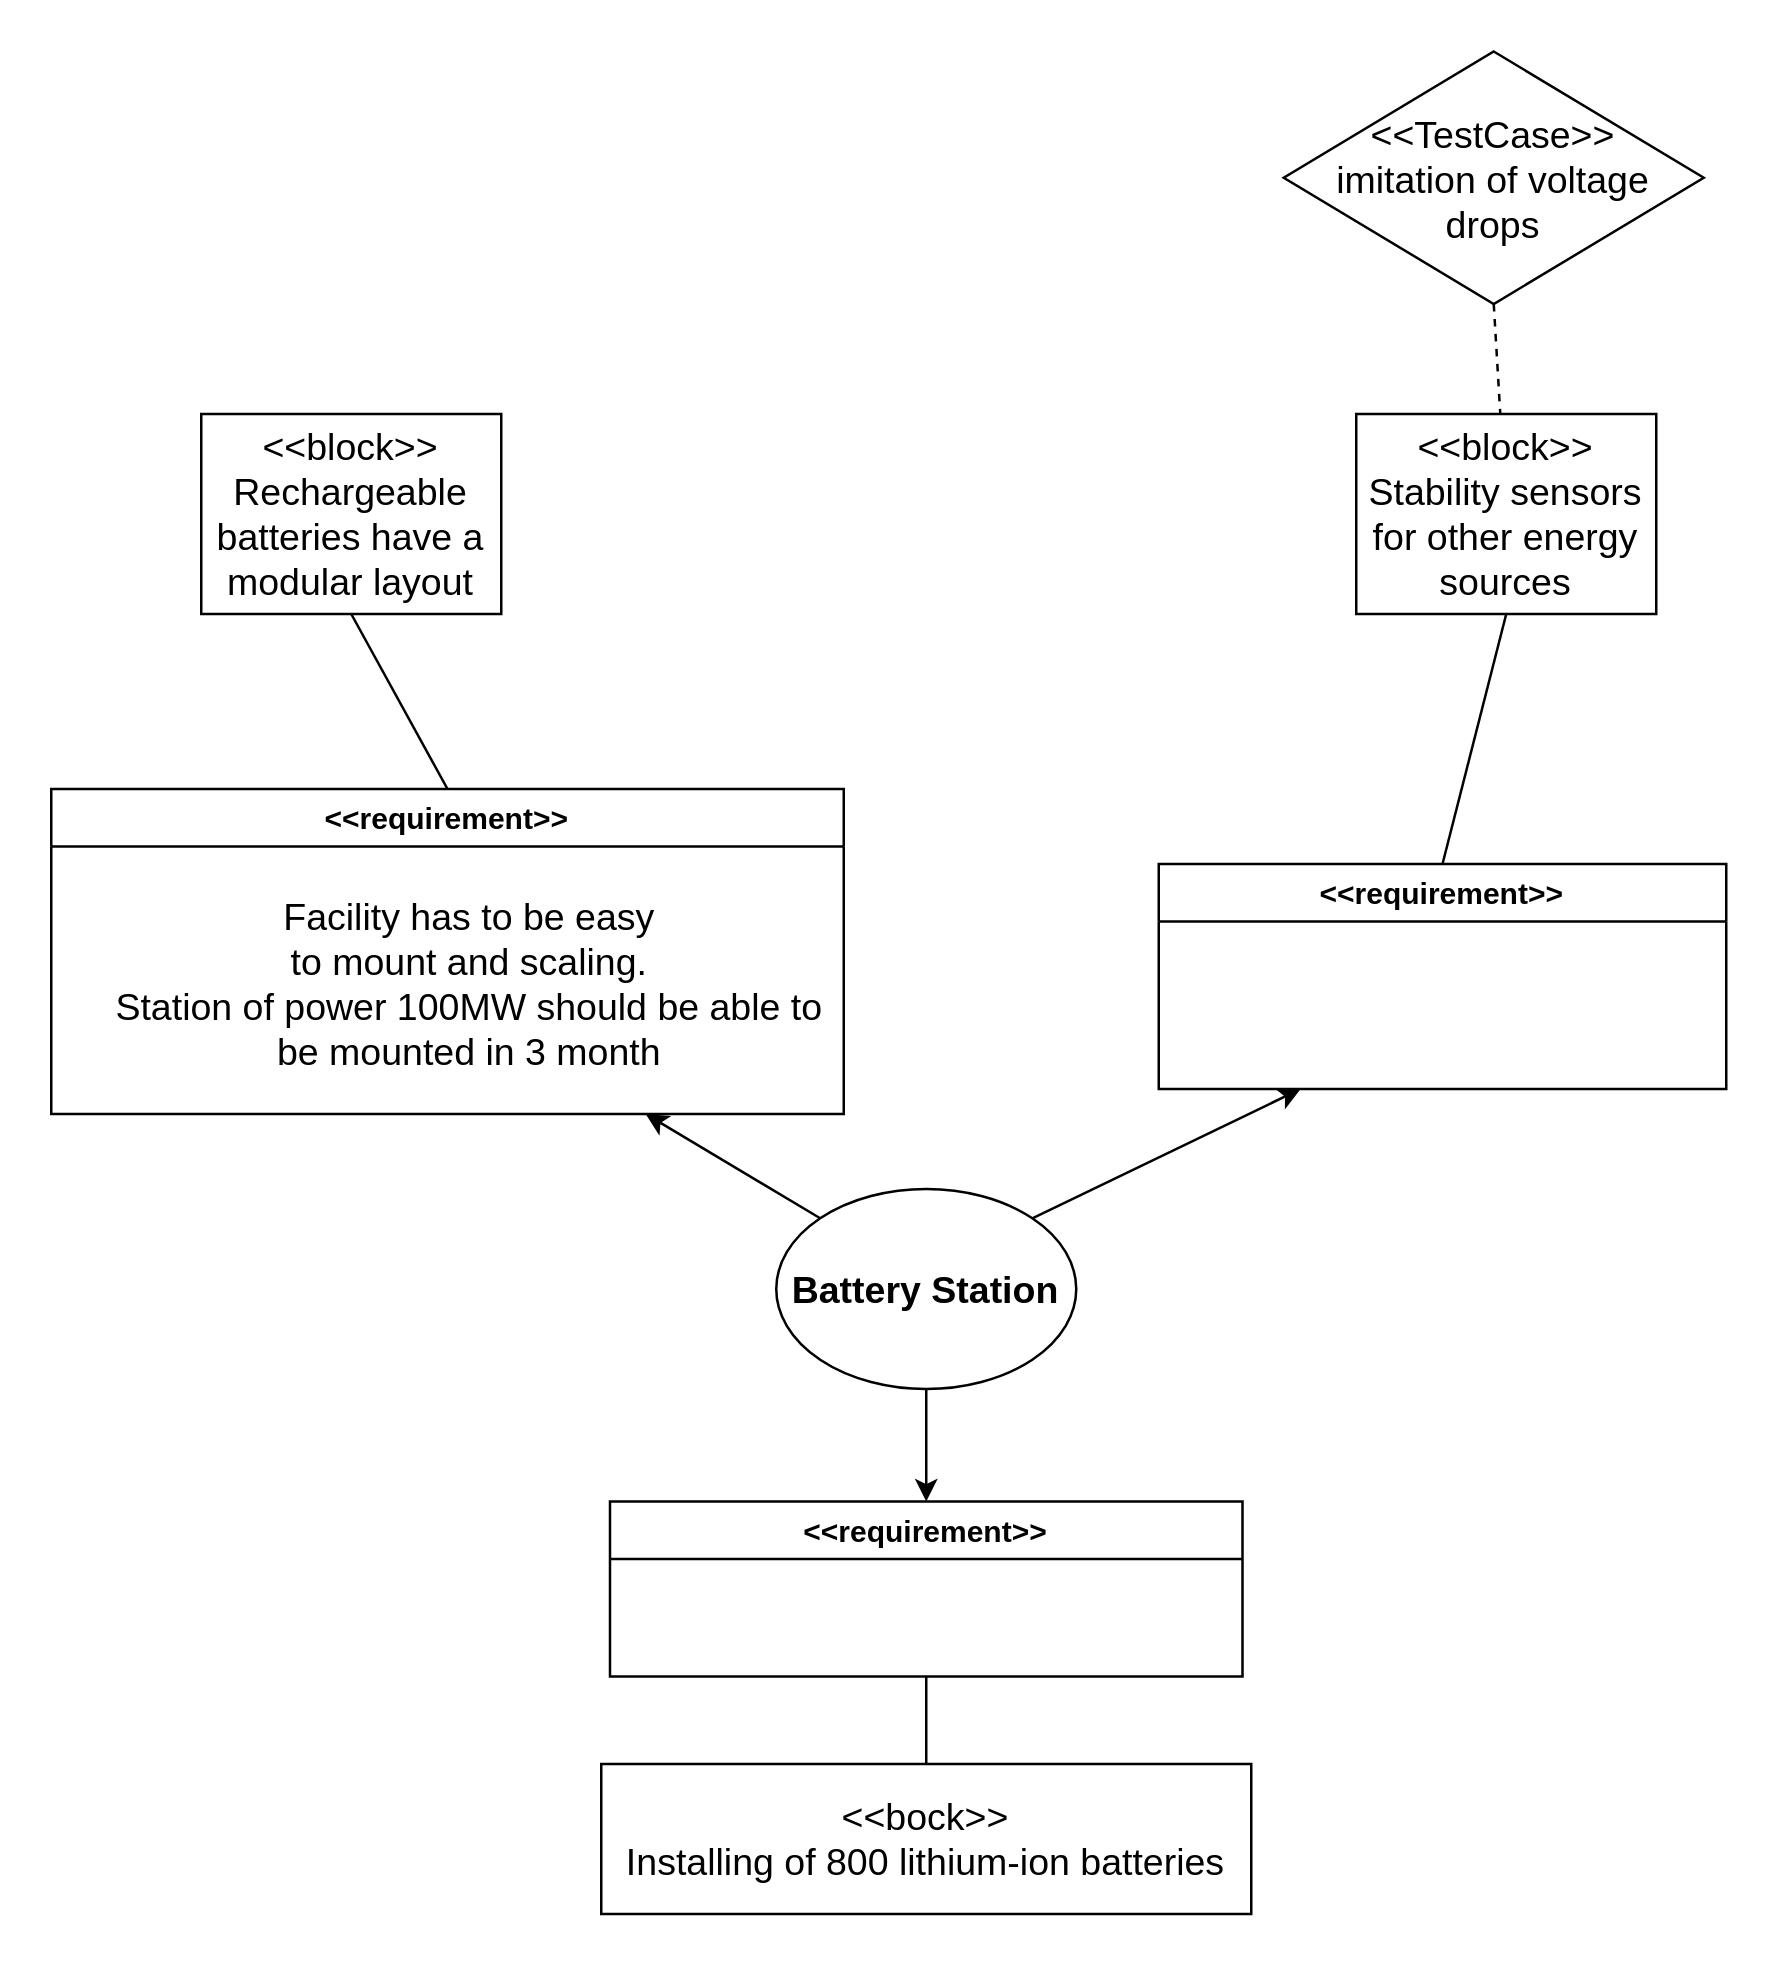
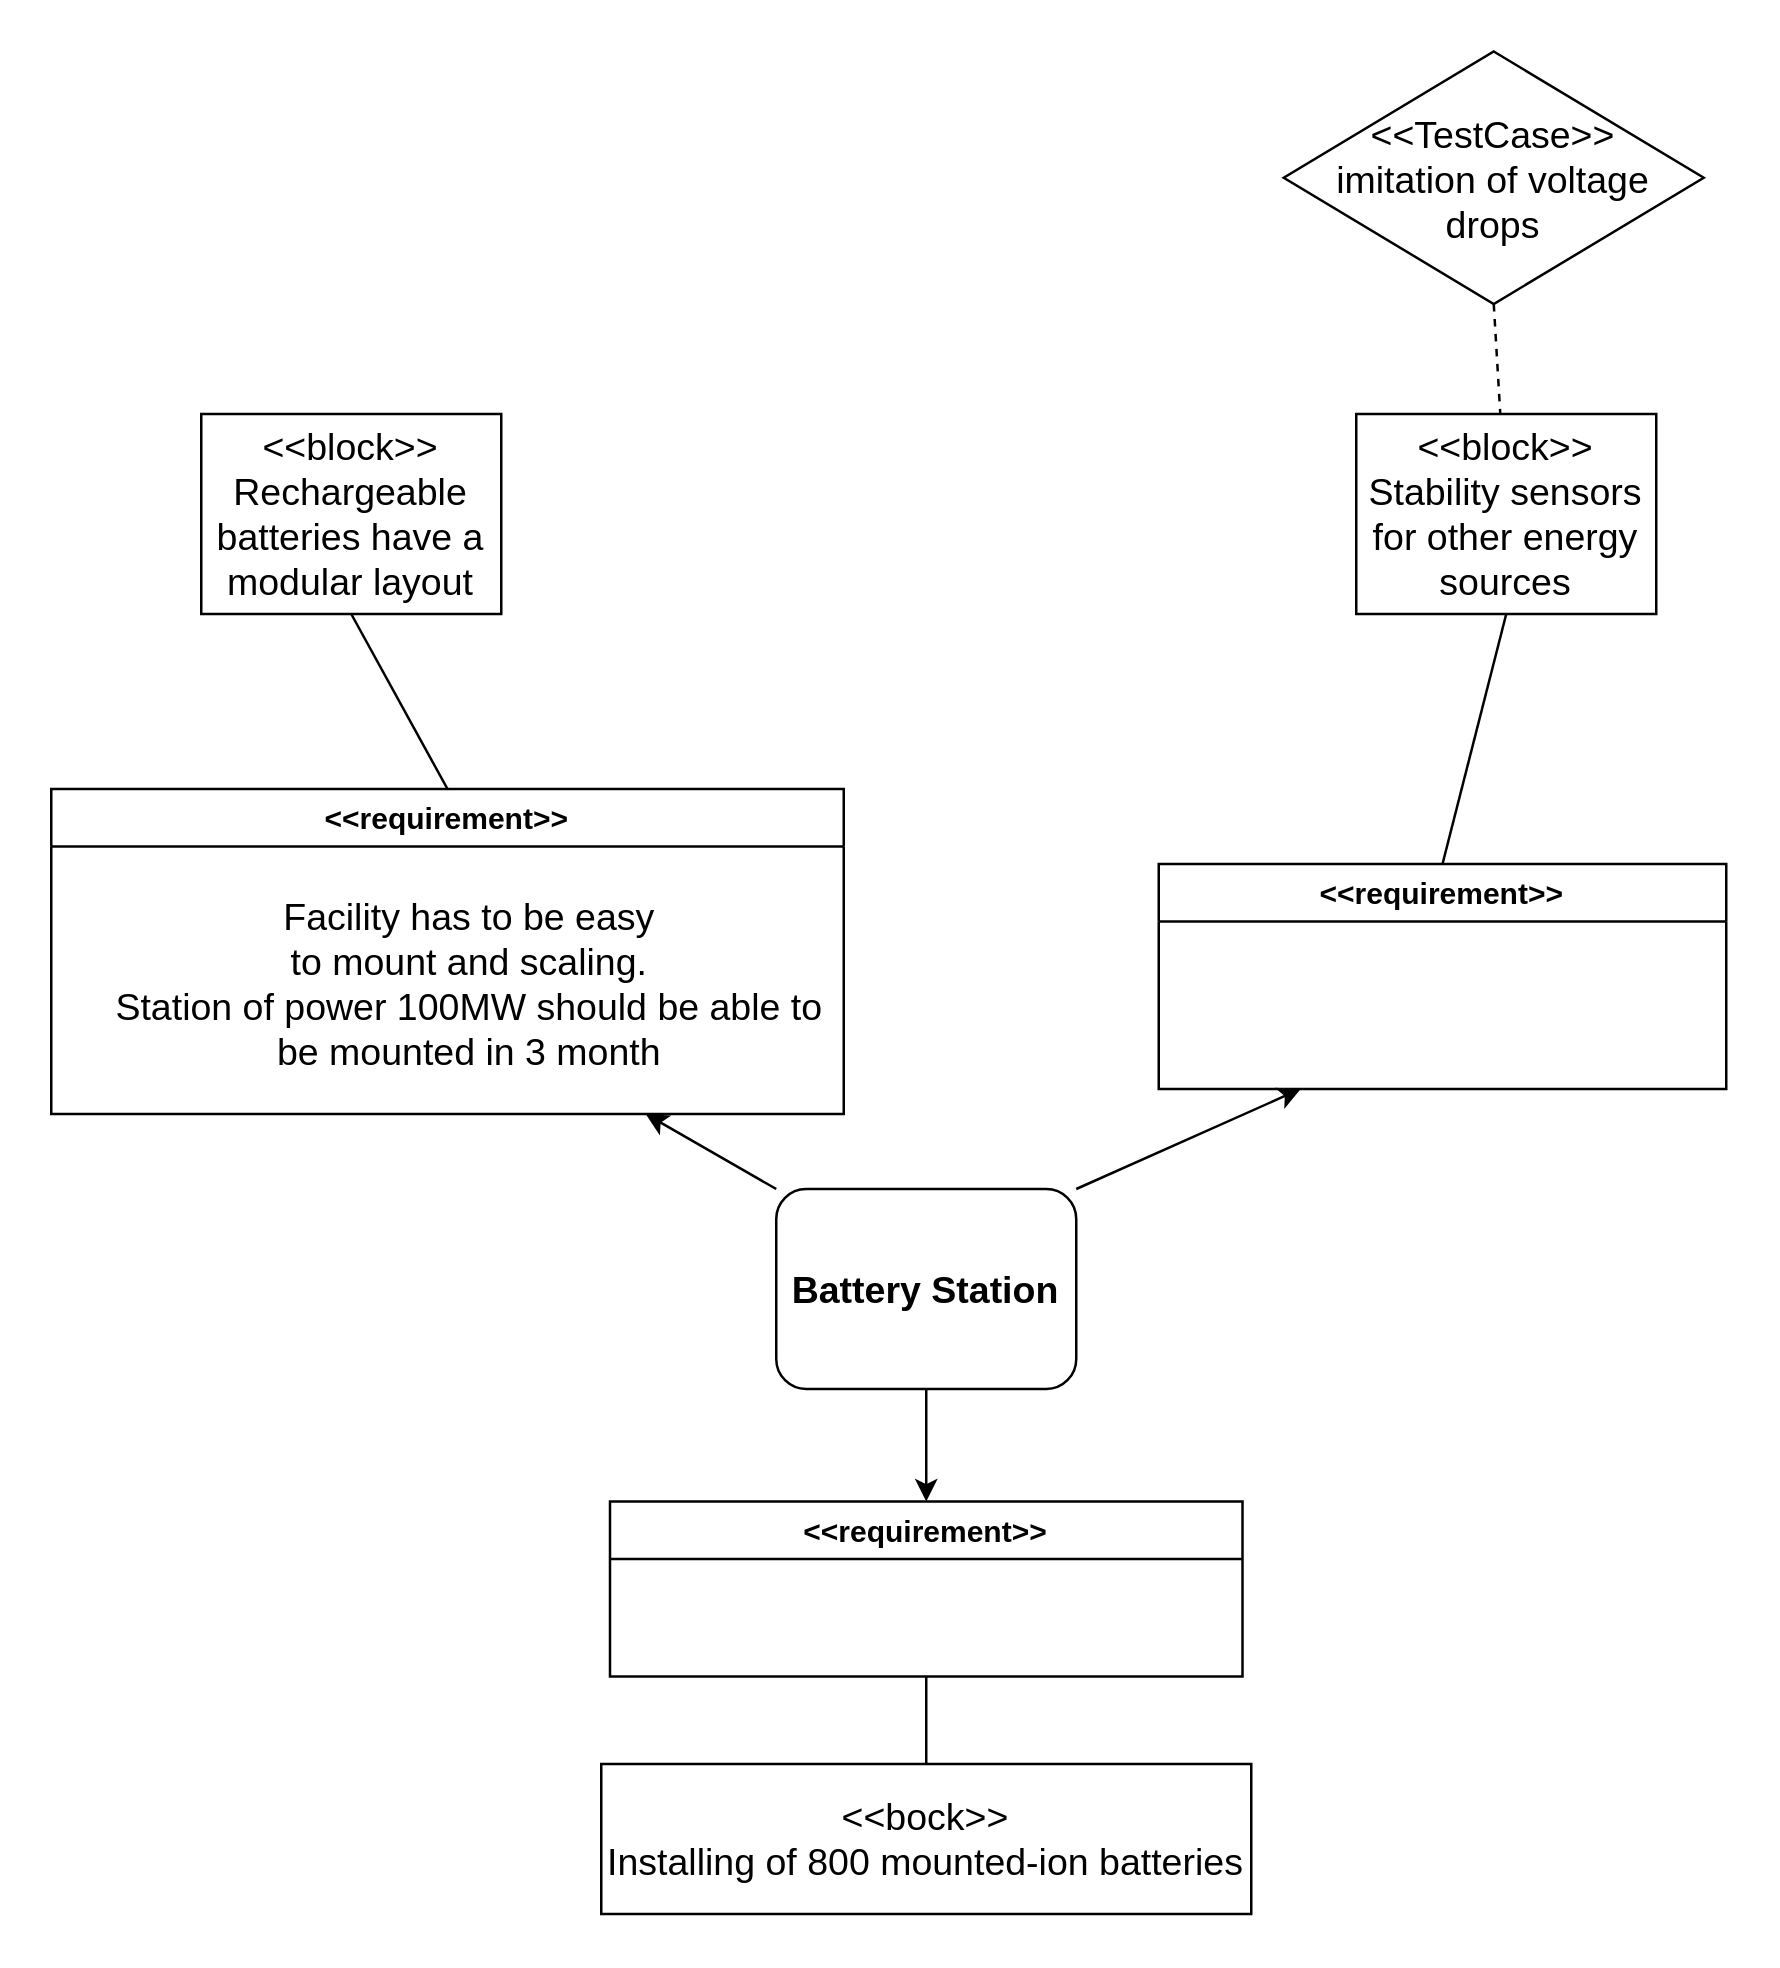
(926, 1289) -> (926, 1289)
(926, 1839) -> (926, 1839)
